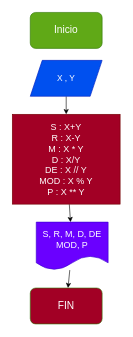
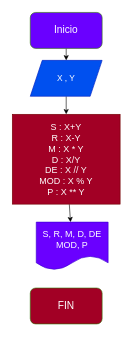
(66, 30) -> (66, 30)
none -> (66, 53)
(69, 276) -> none
